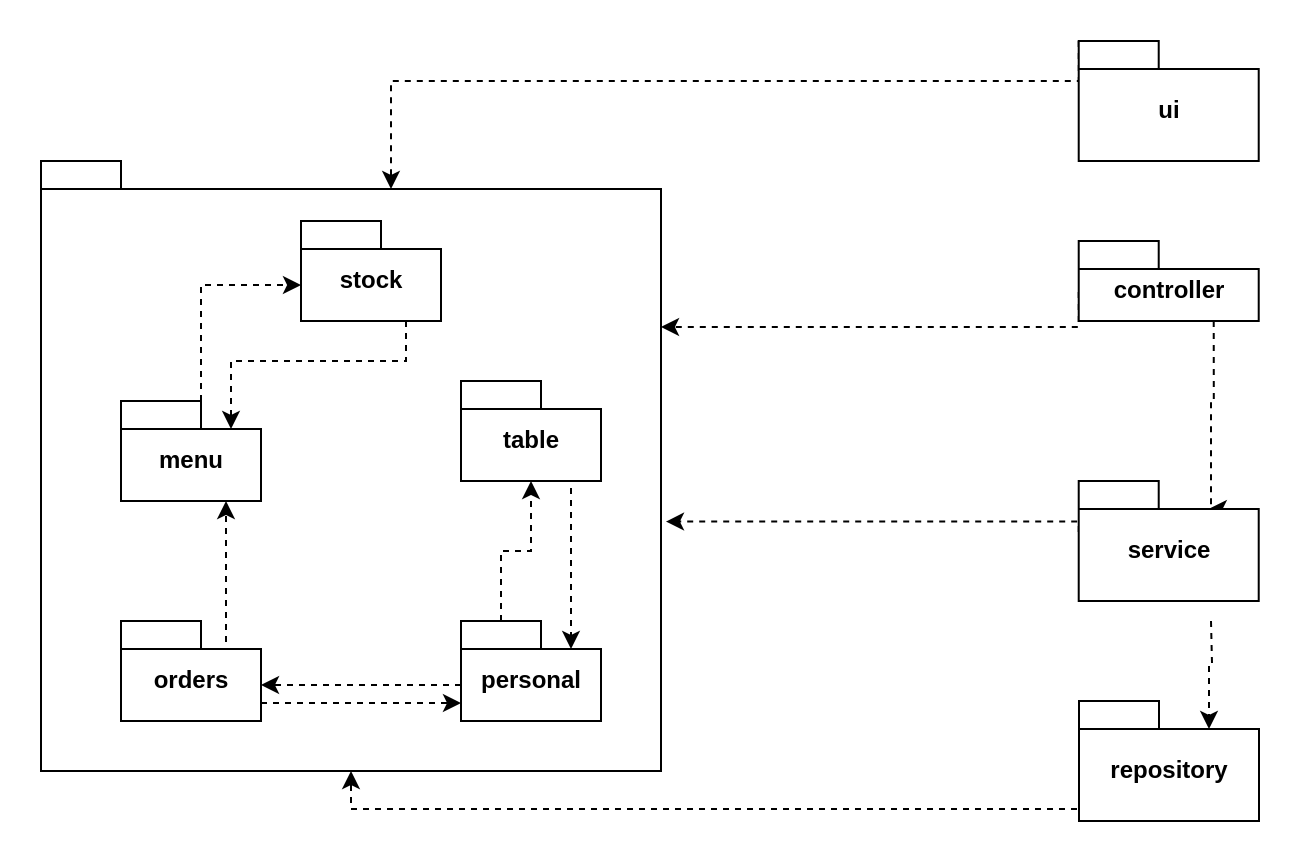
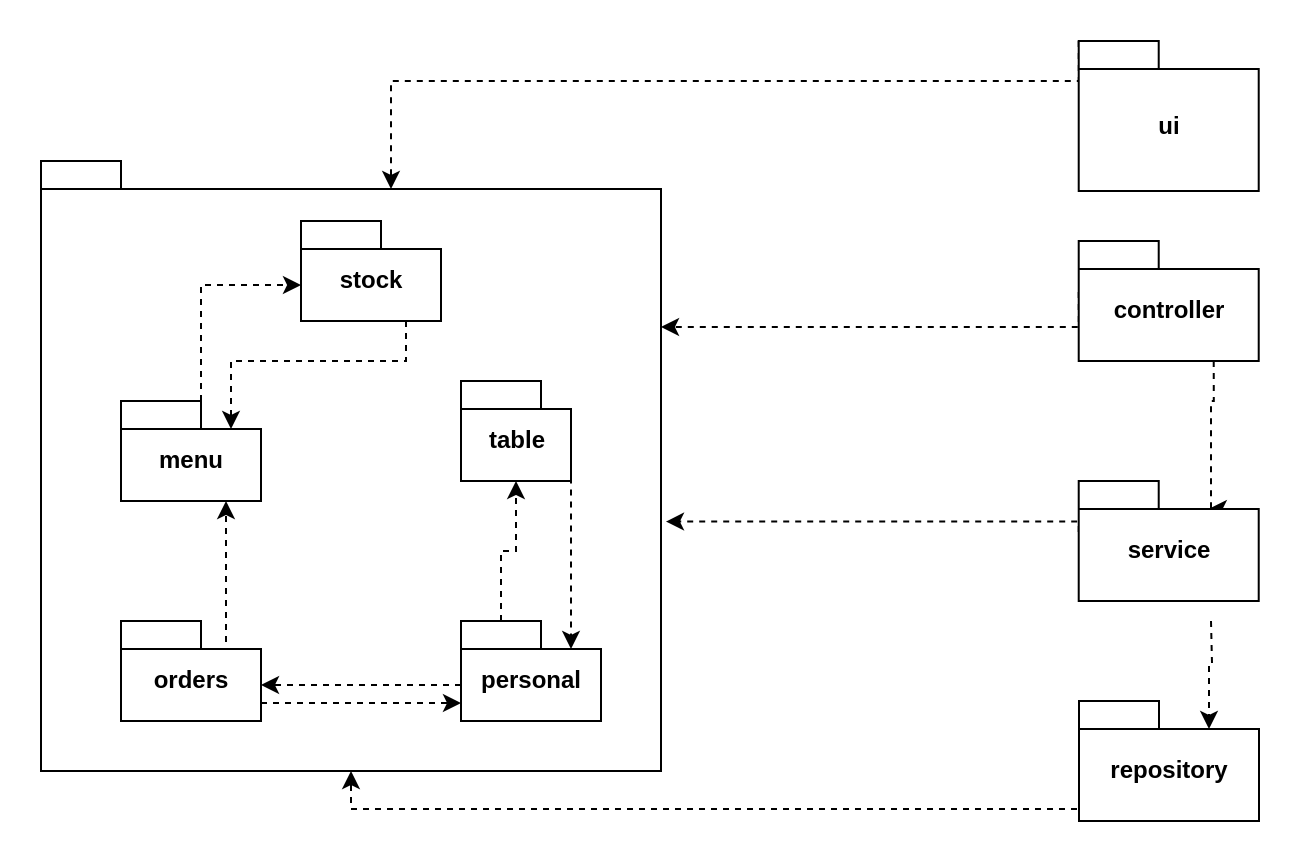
(1169, 101) -> (1169, 116)
(1169, 281) -> (1169, 301)
(531, 431) -> (516, 431)
